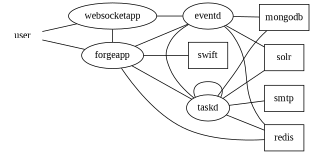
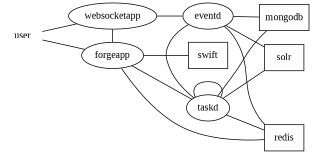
(162, 35) -> none
(284, 98) -> none
